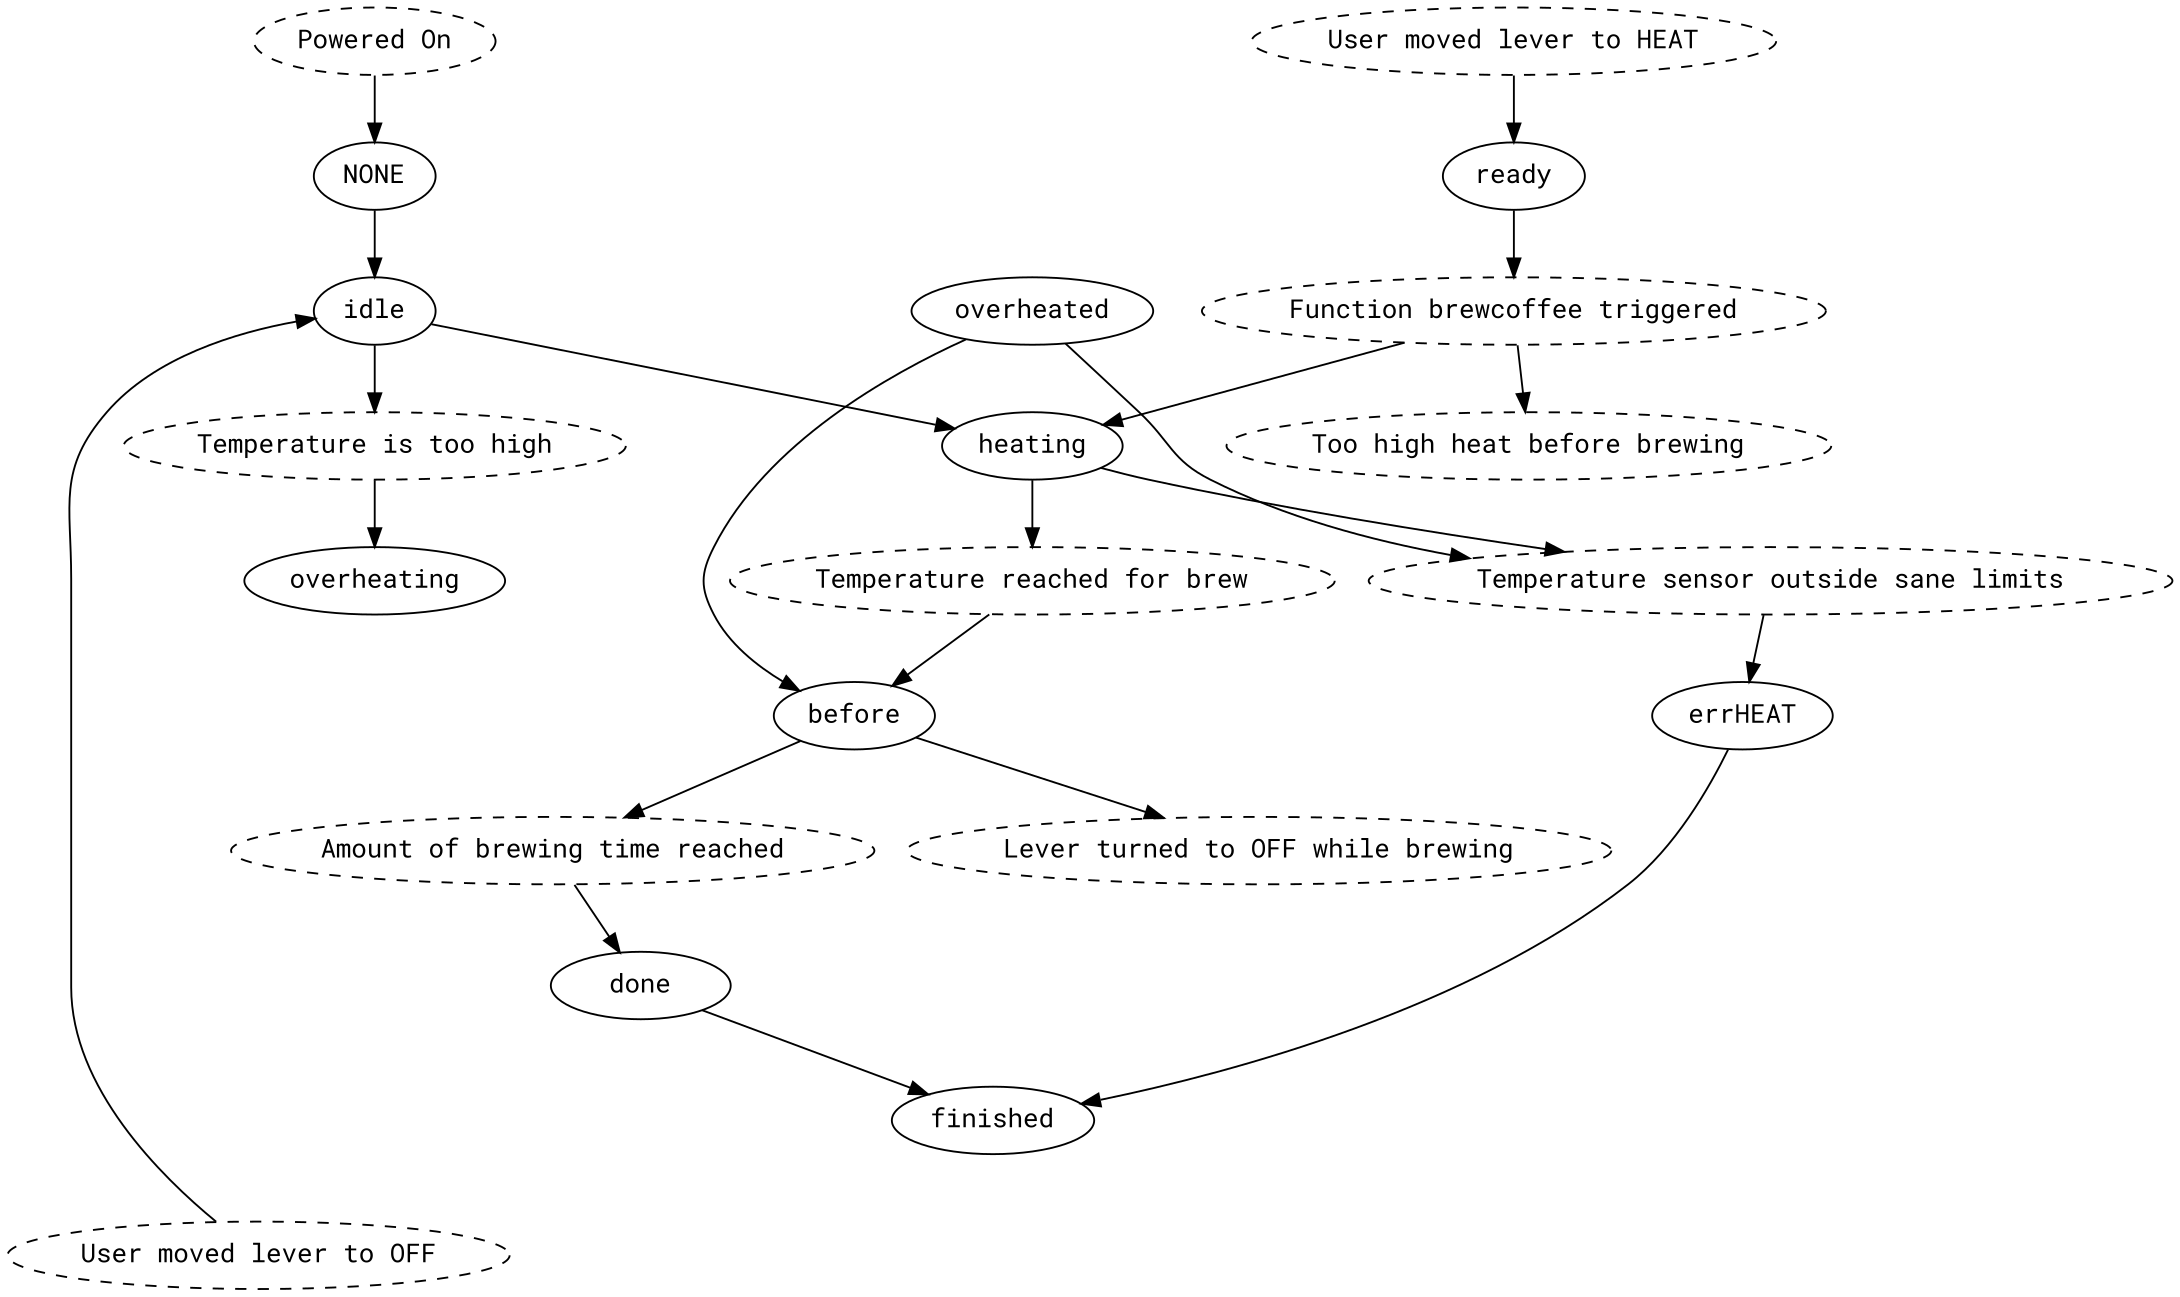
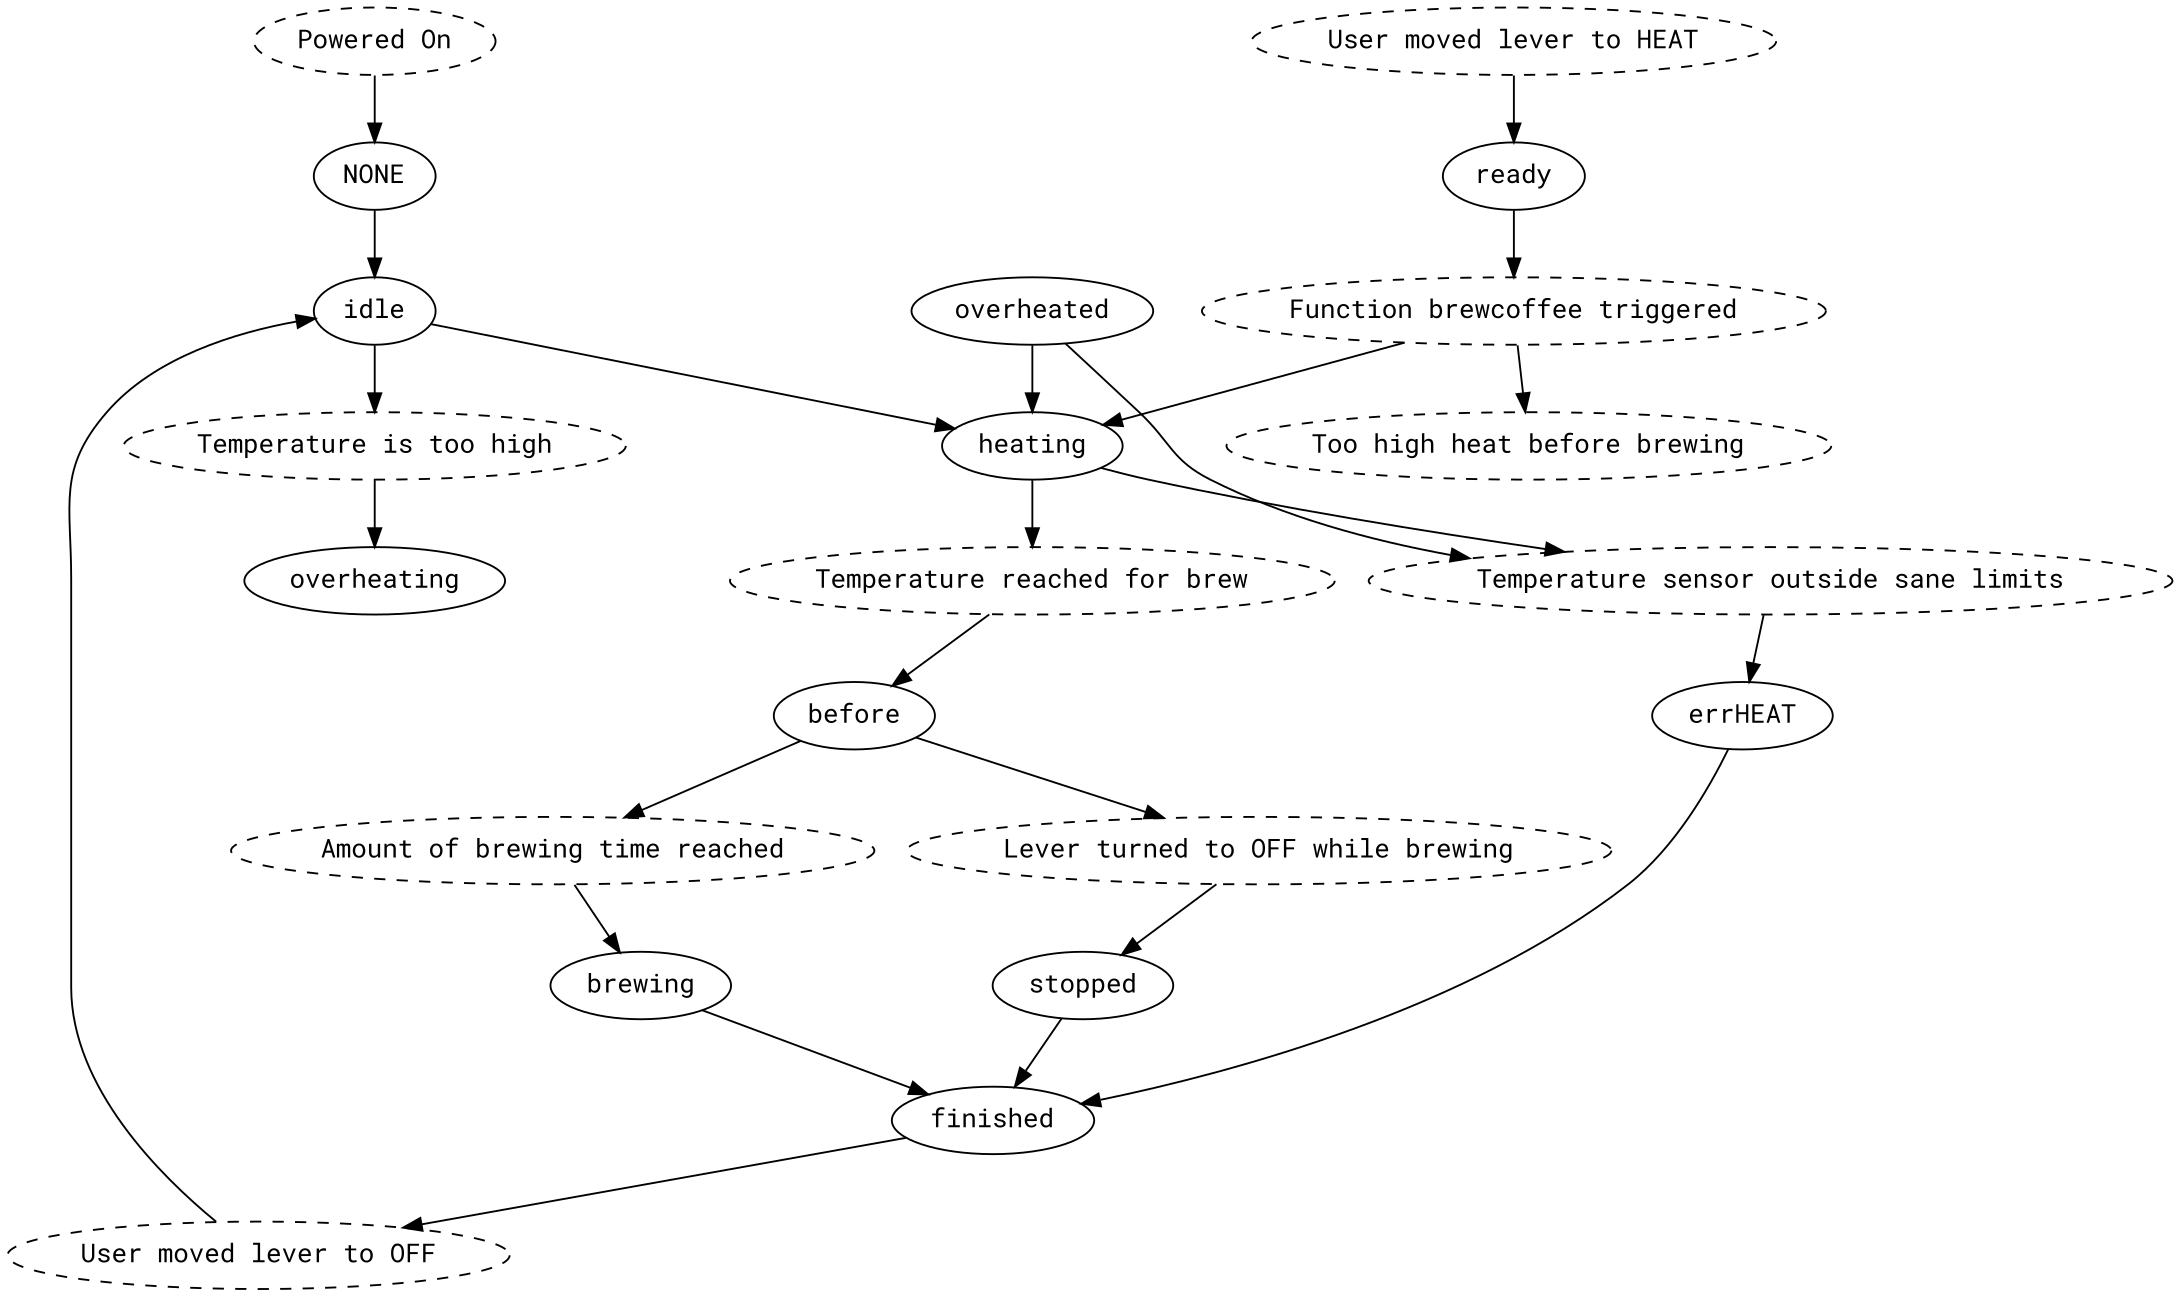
(761, 480) -> (1032, 369)
(641, 986) -> (641, 986)
none -> (1083, 986)
none -> (664, 1181)
